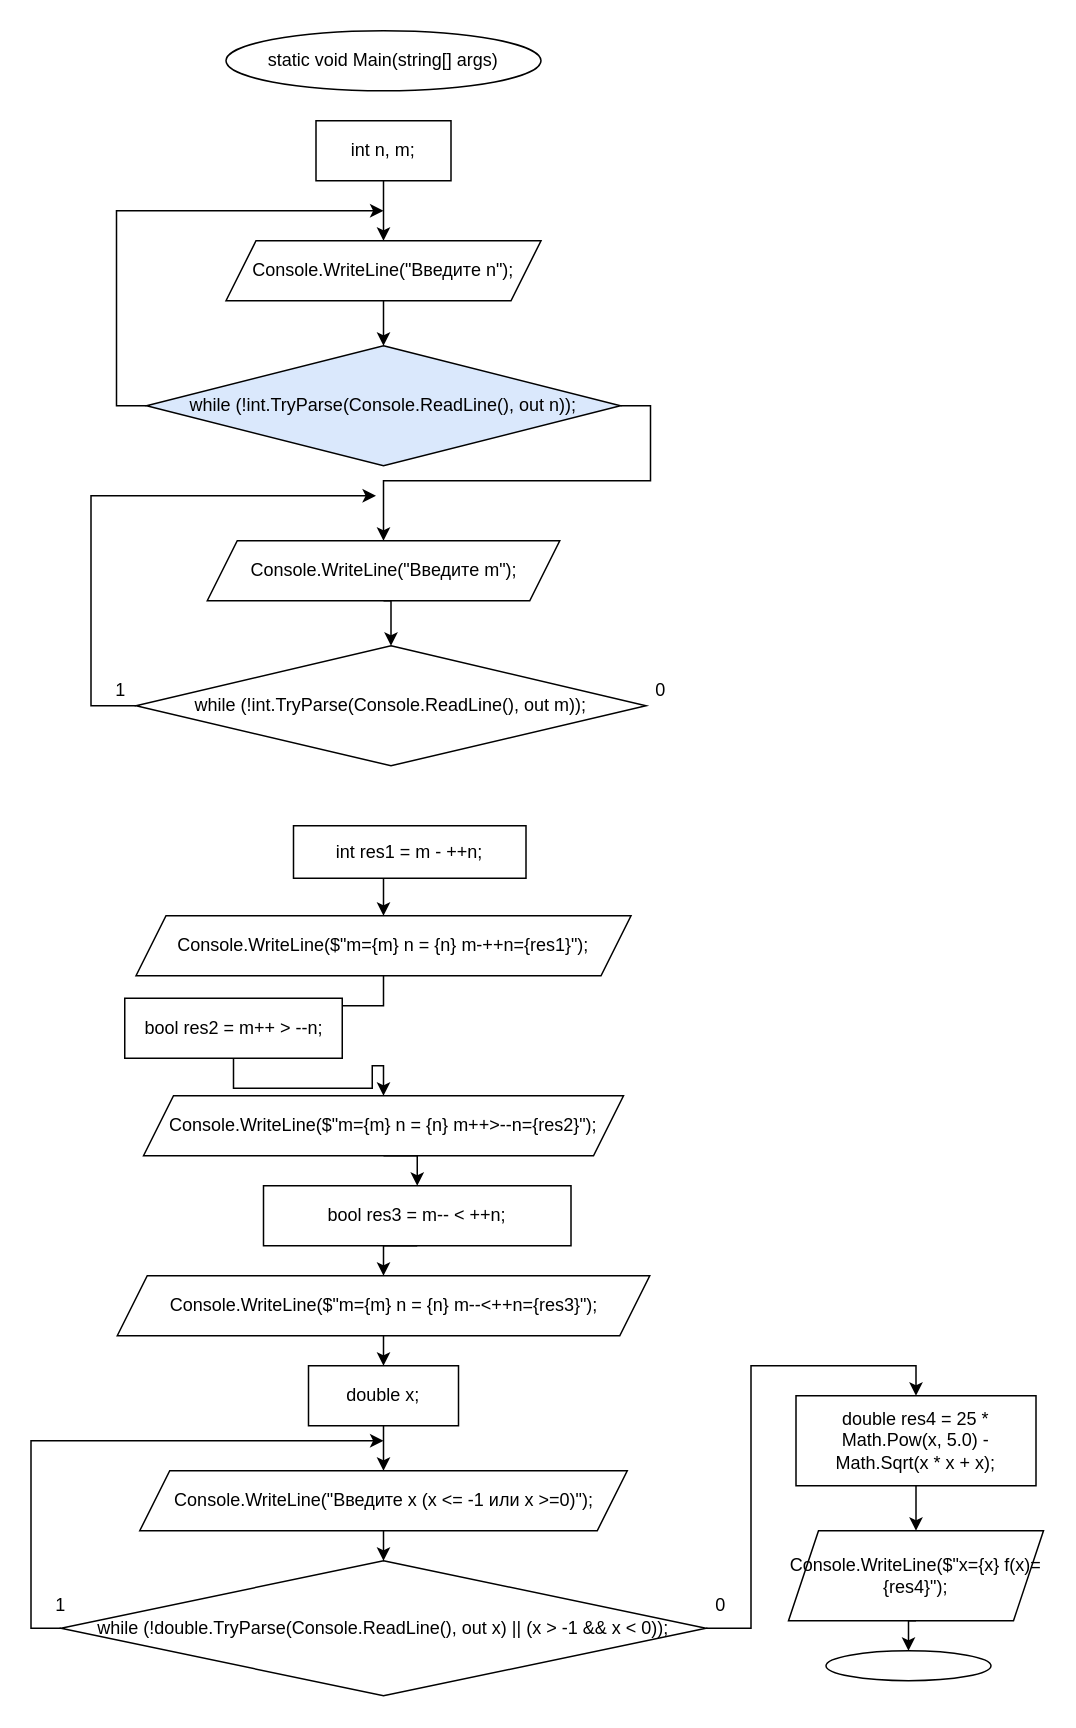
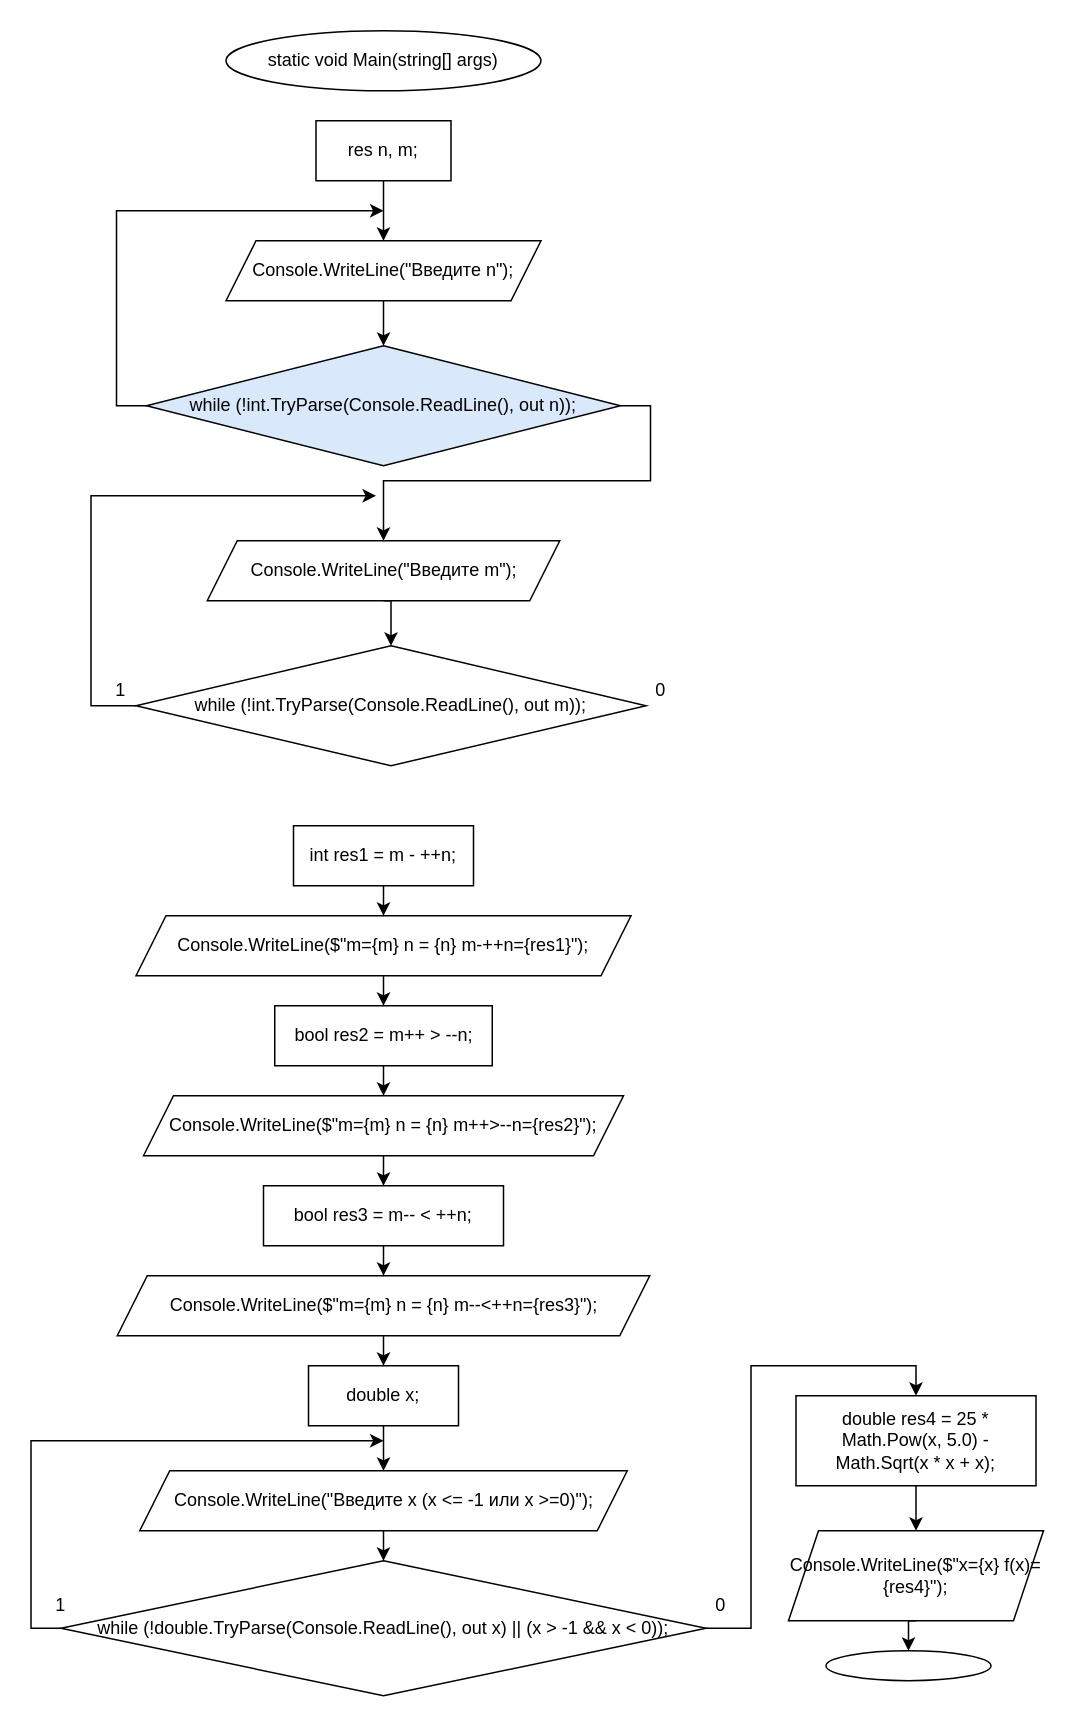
(383, 151) -> (383, 151)
(410, 852) -> (383, 856)
(233, 1028) -> (383, 1036)
(417, 1216) -> (383, 1216)
